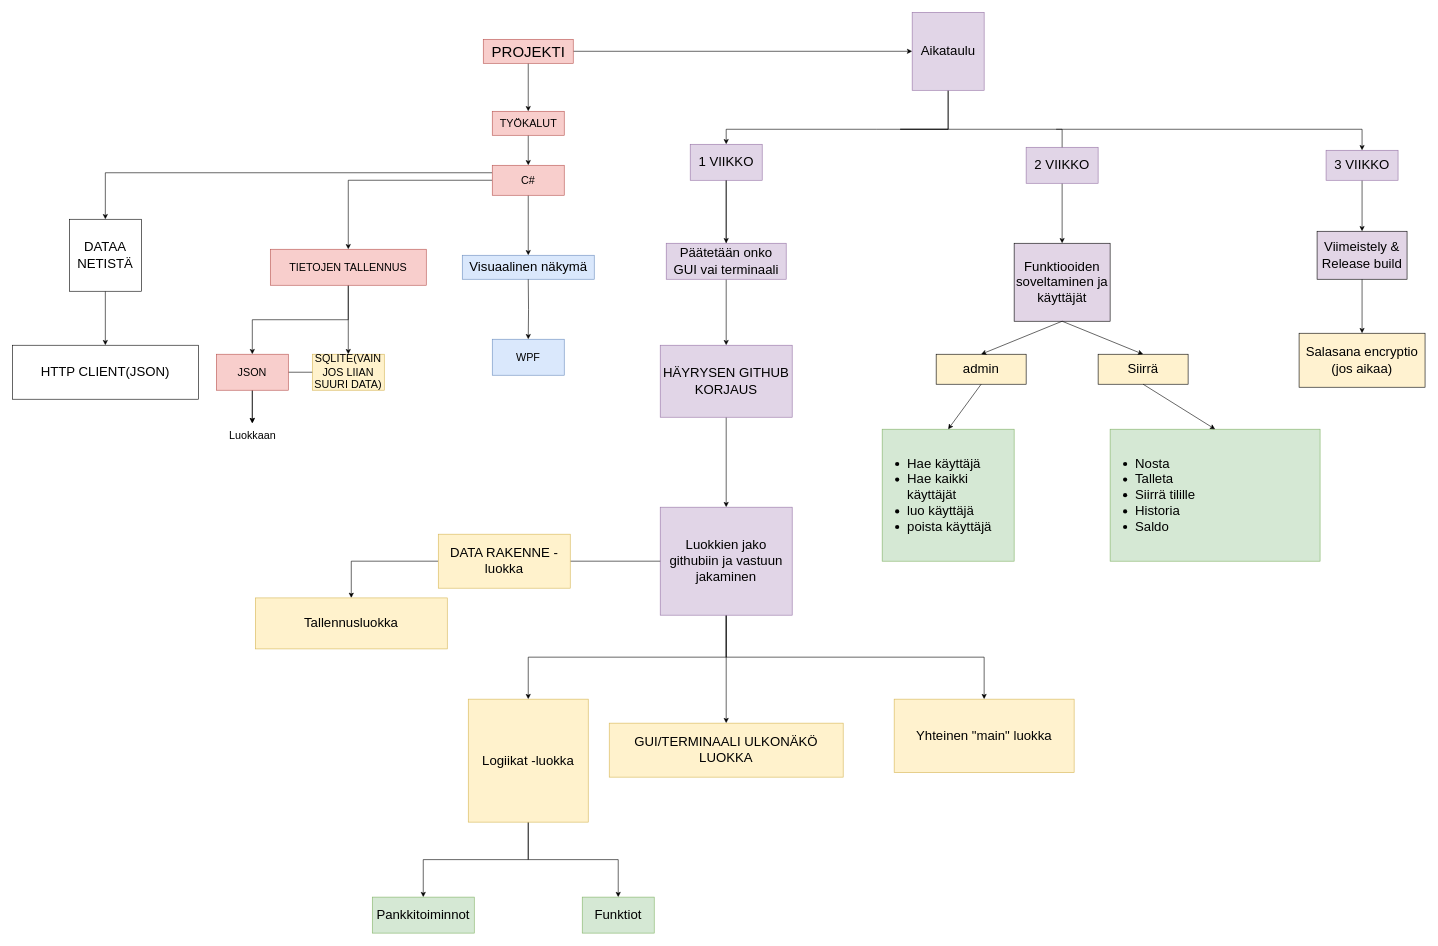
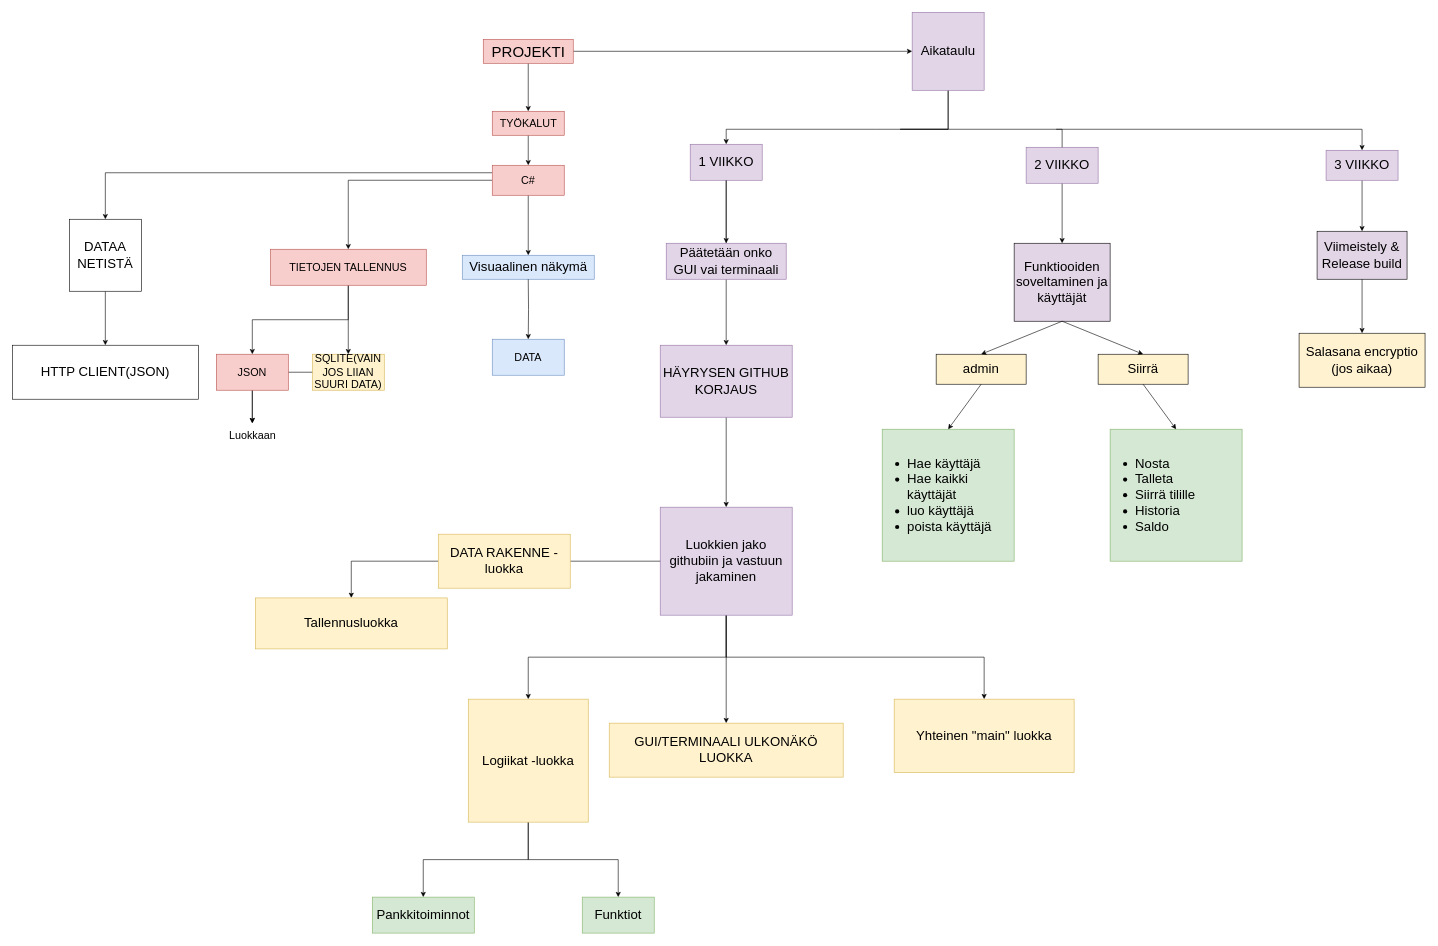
(528, 357) -> (528, 357)
(1215, 495) -> (1176, 495)
